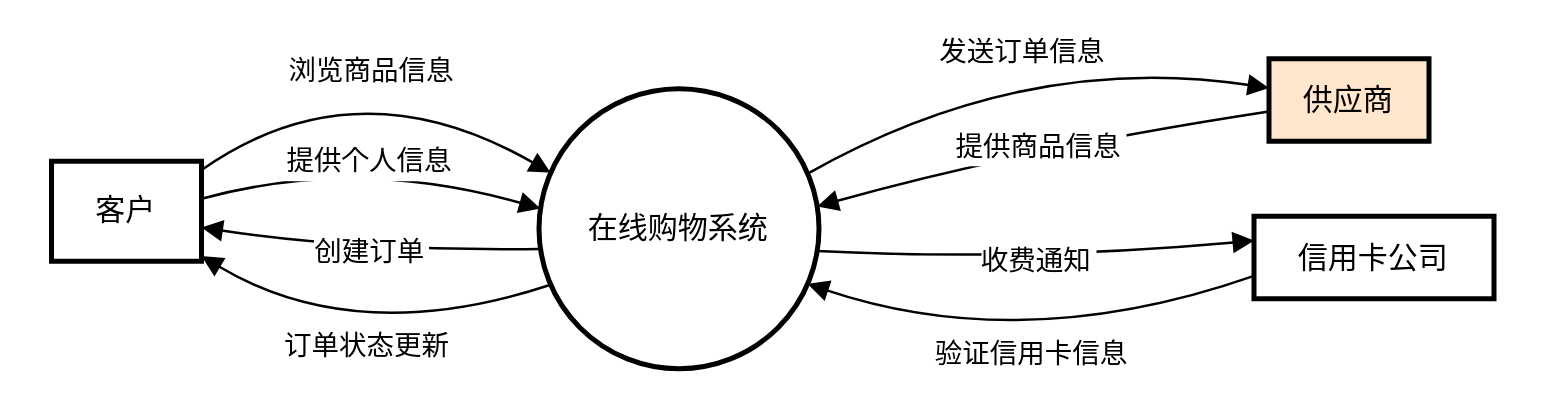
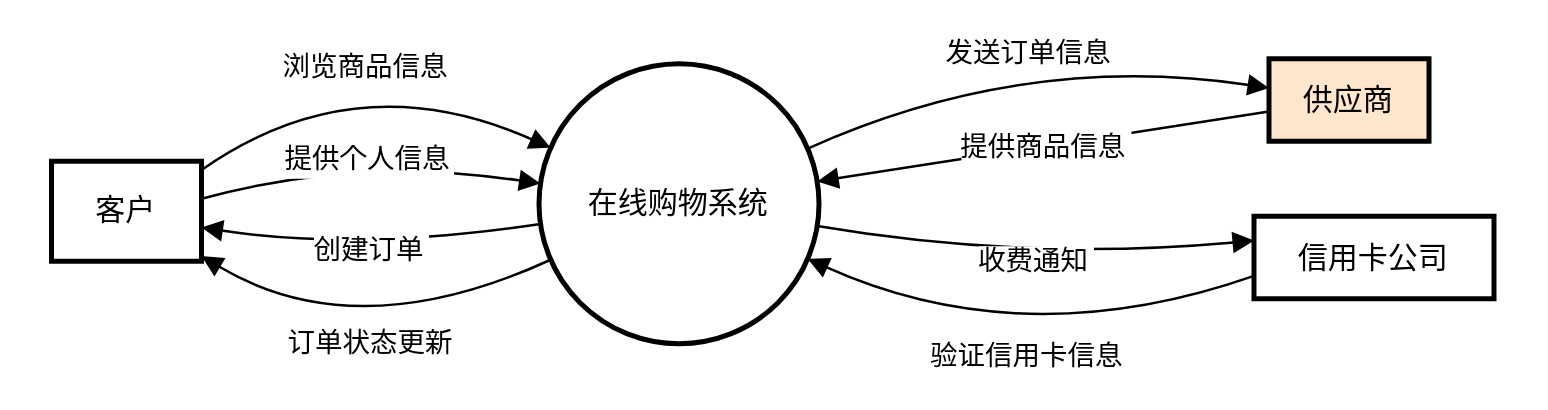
(679, 229) -> (679, 204)
